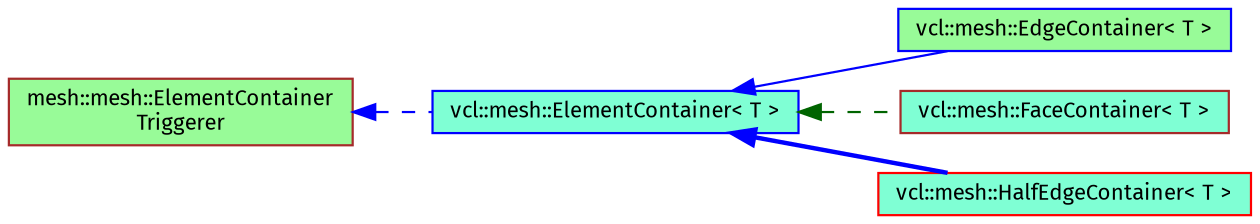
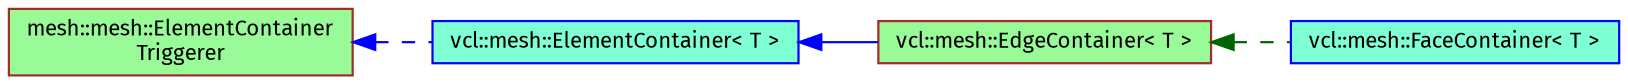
(1065, 30) -> (1045, 42)
(861, 112) -> (1262, 42)
(1065, 112) -> (1455, 42)
(1065, 194) -> none
